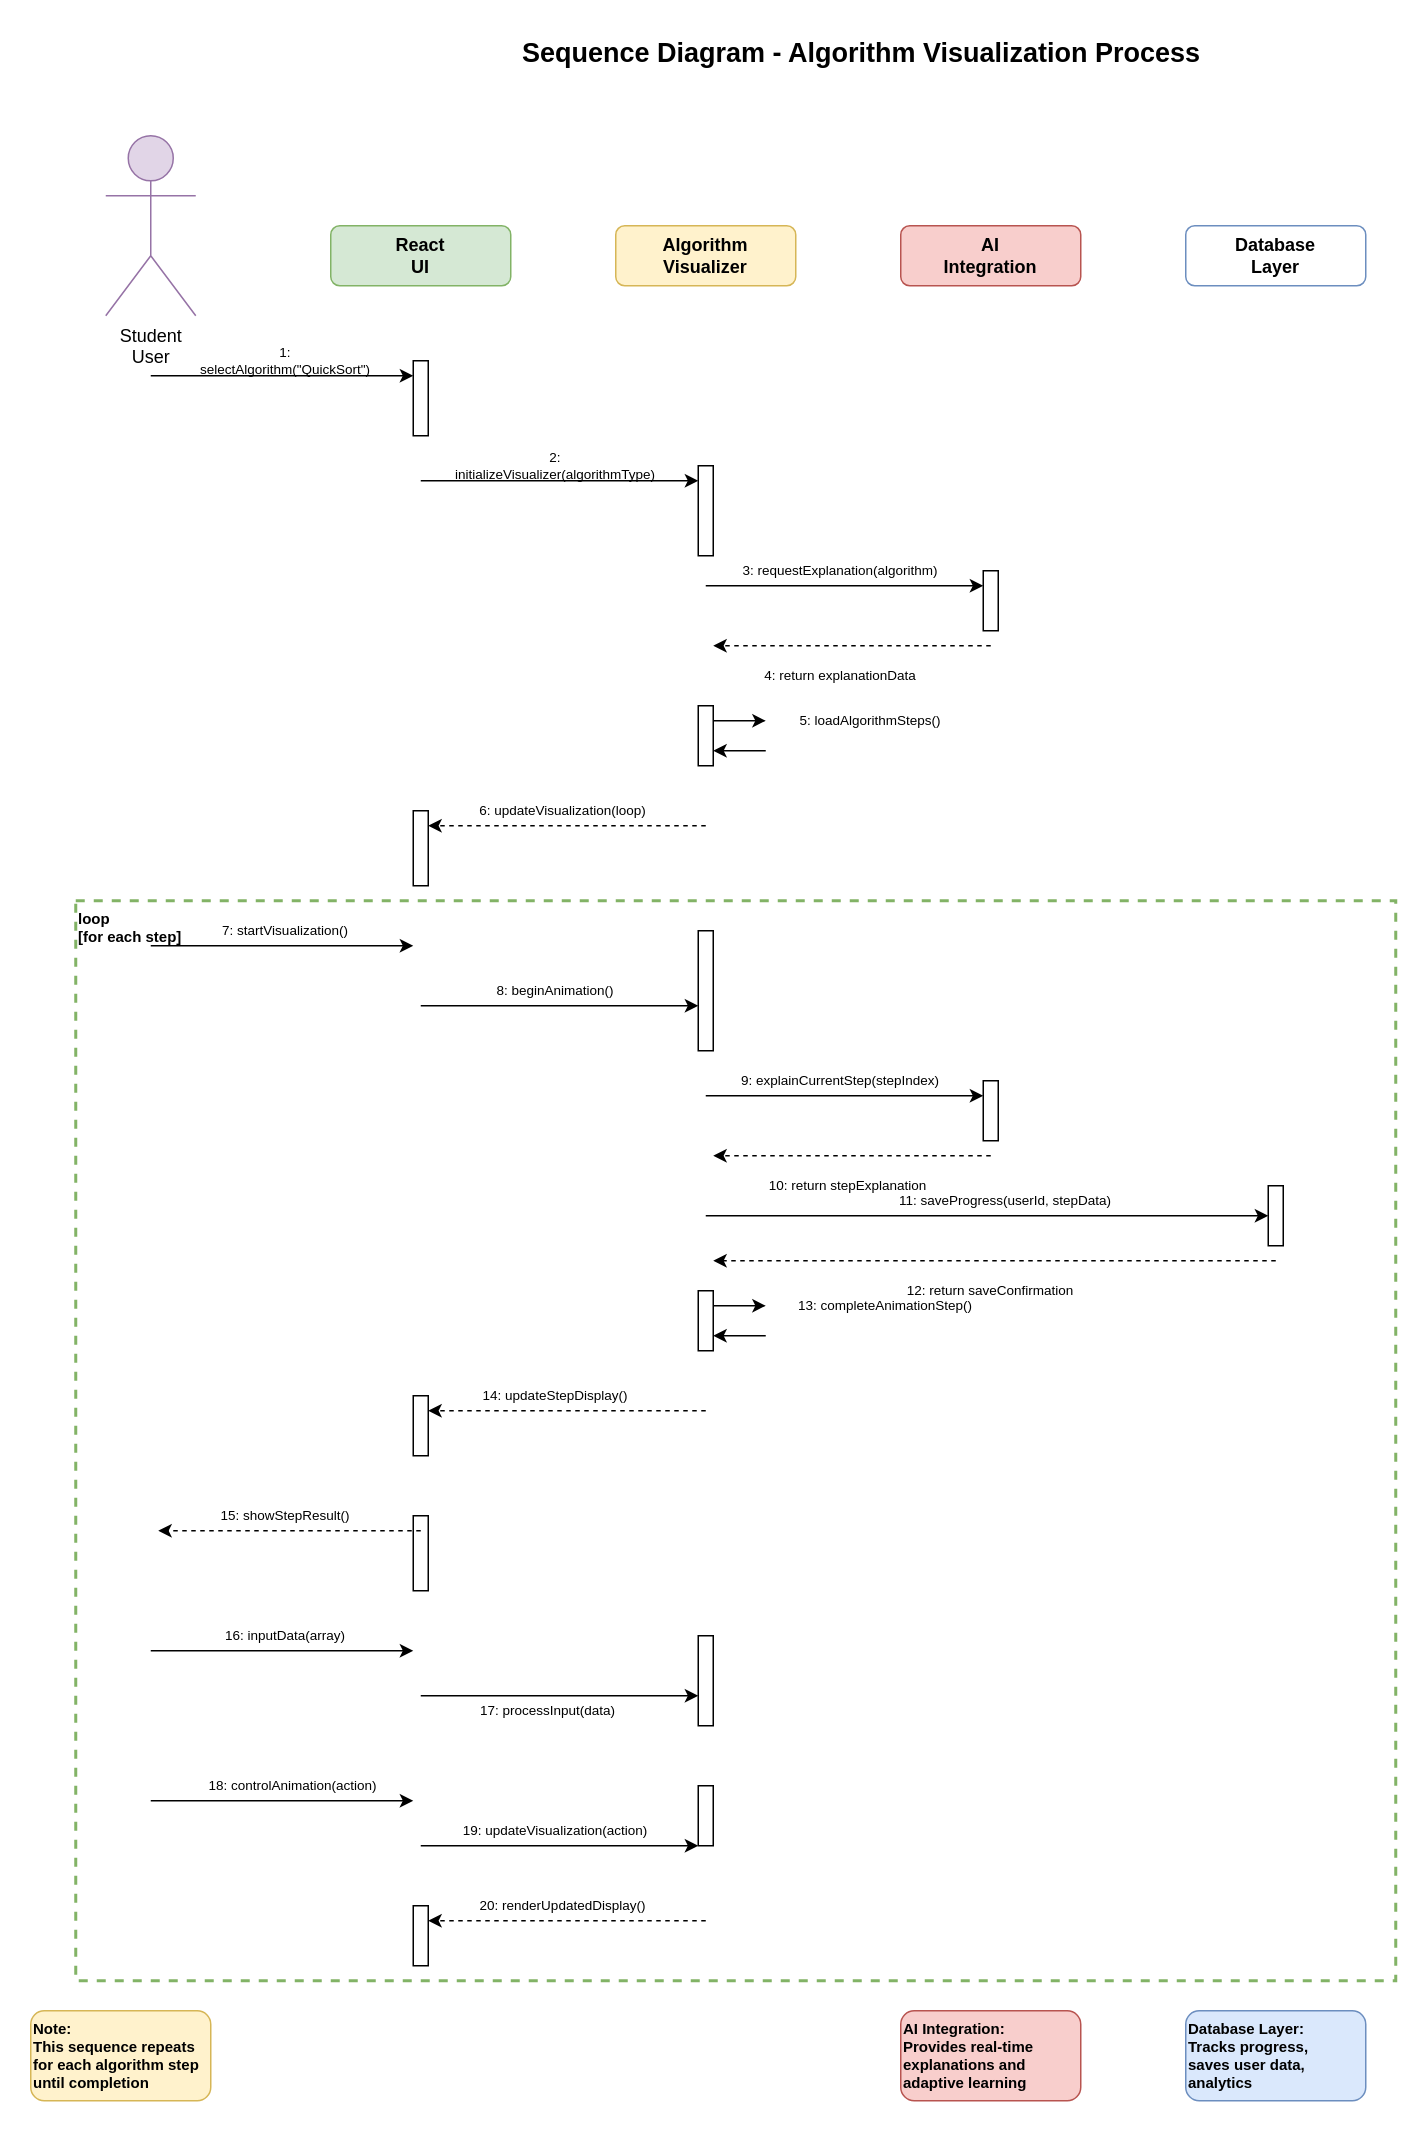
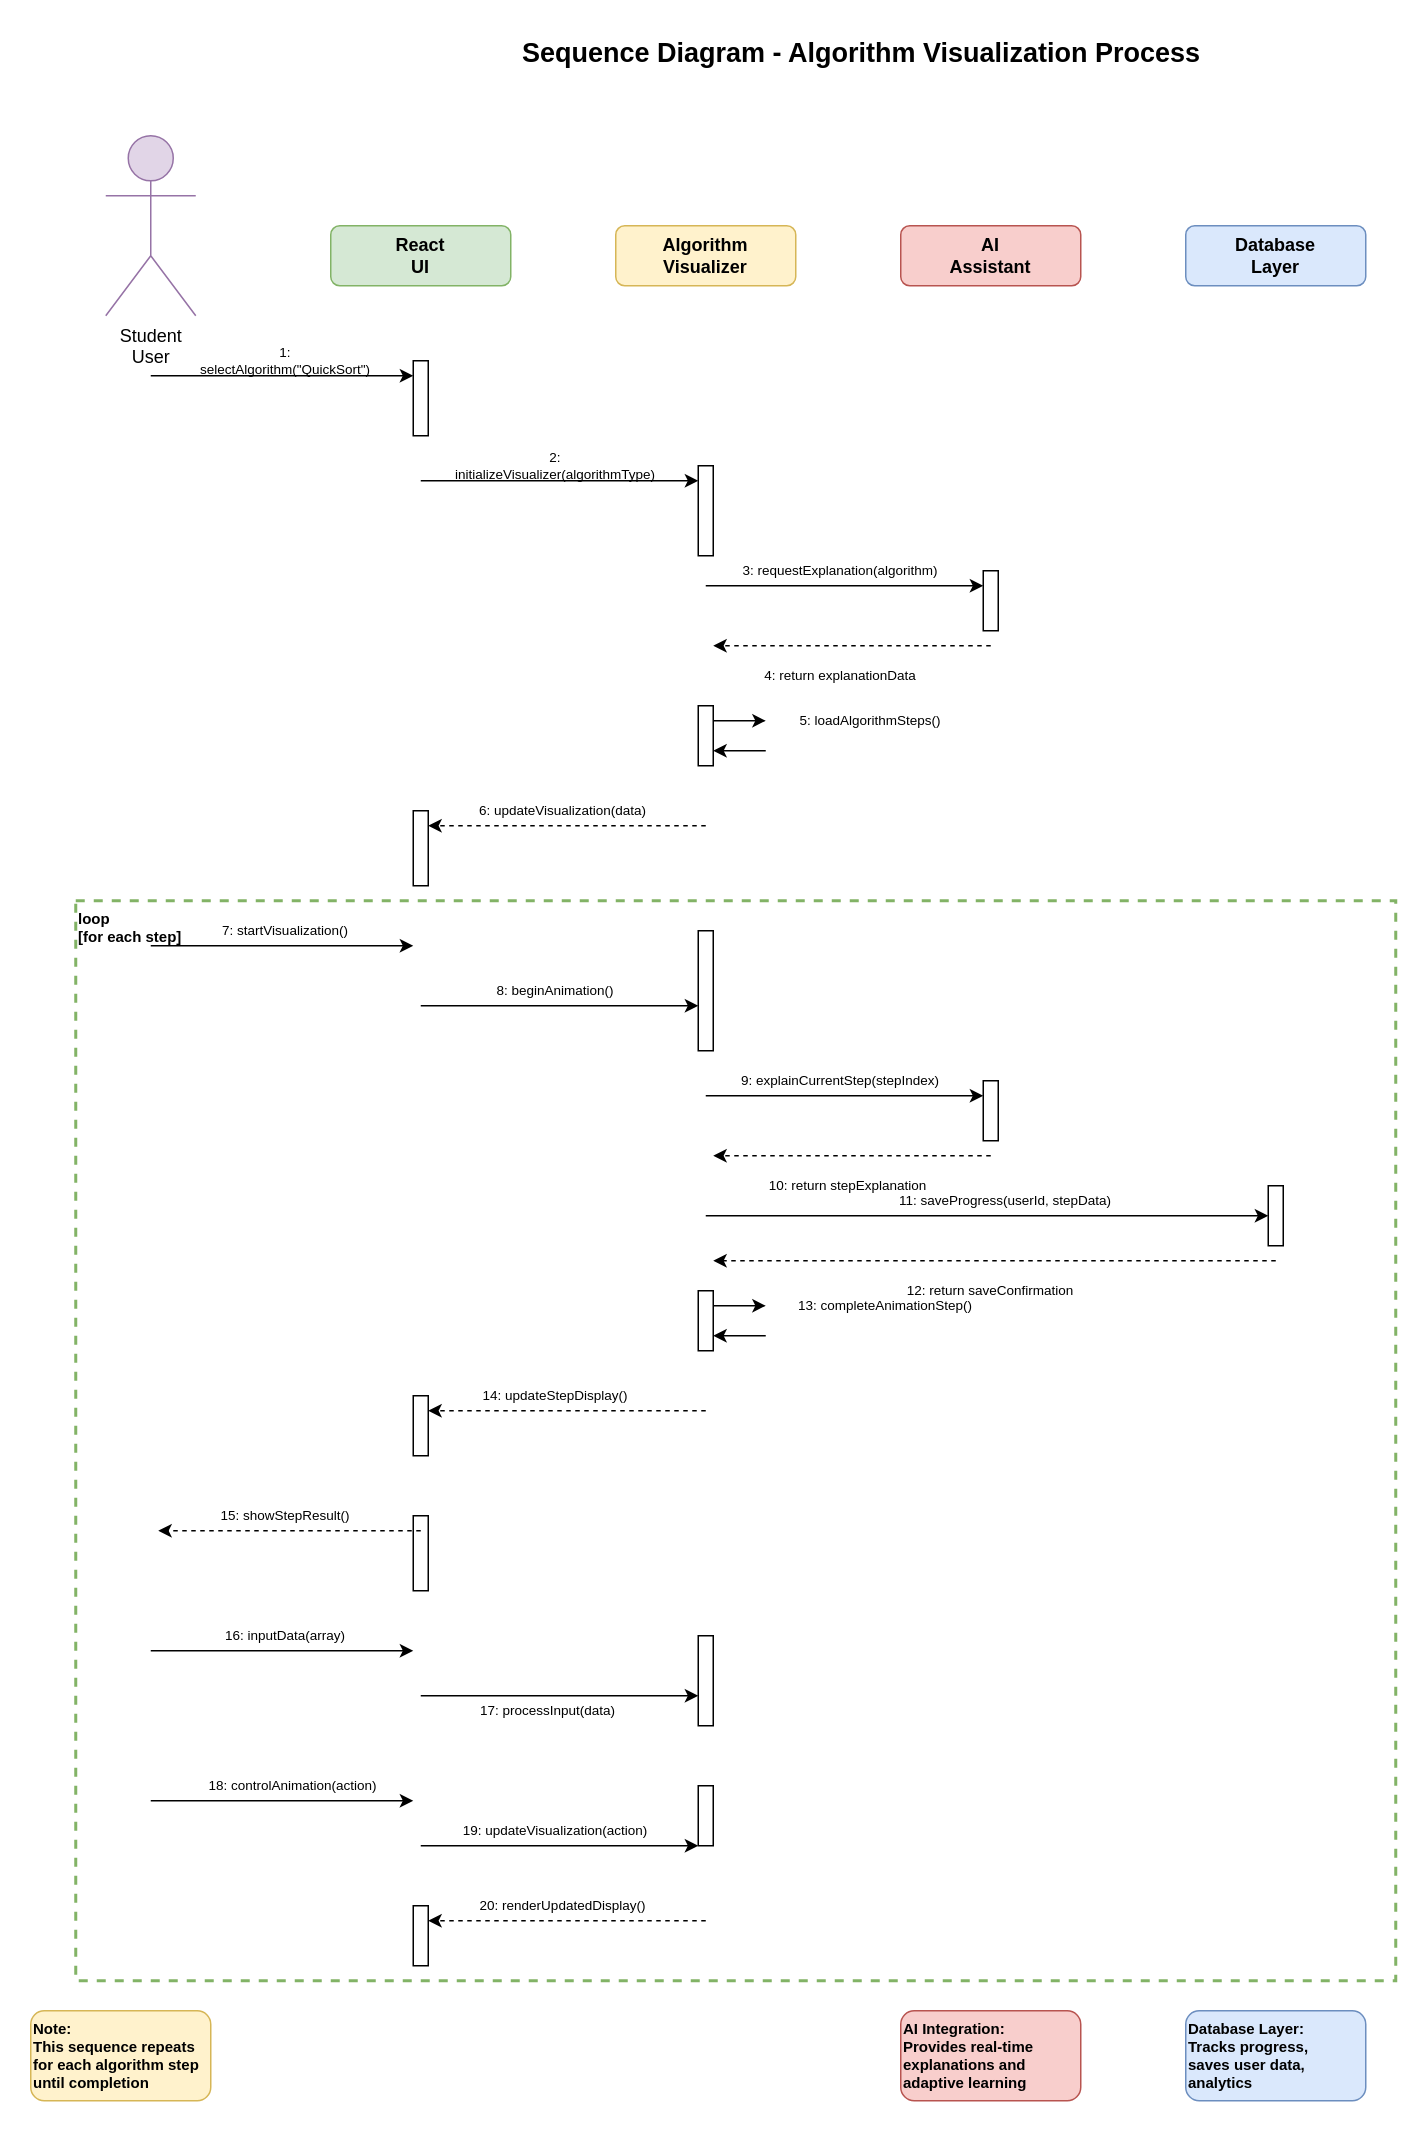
(991, 256) -> (991, 256)
(1276, 256) -> (1276, 256)
(563, 811) -> (563, 811)
